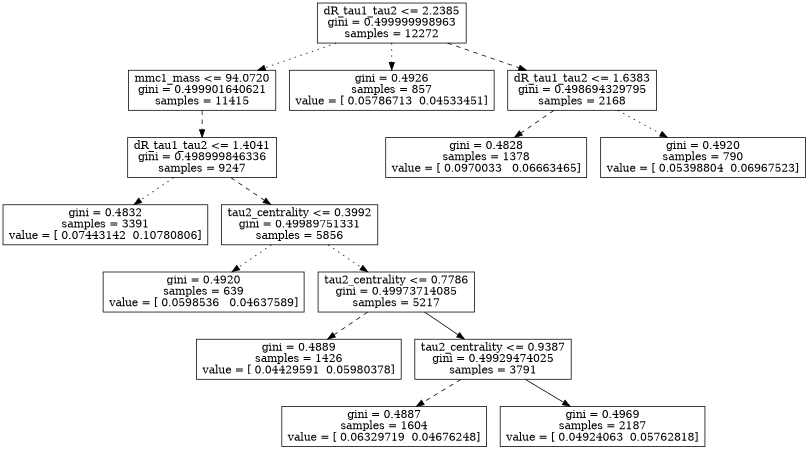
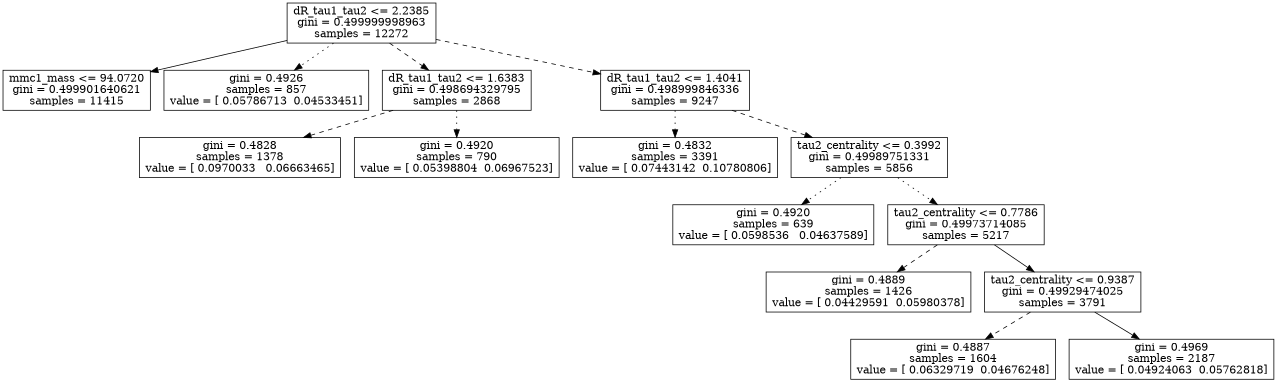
(301, 55) -> (222, 55)
(582, 90) -> (457, 90)
(202, 120) -> (514, 56)
